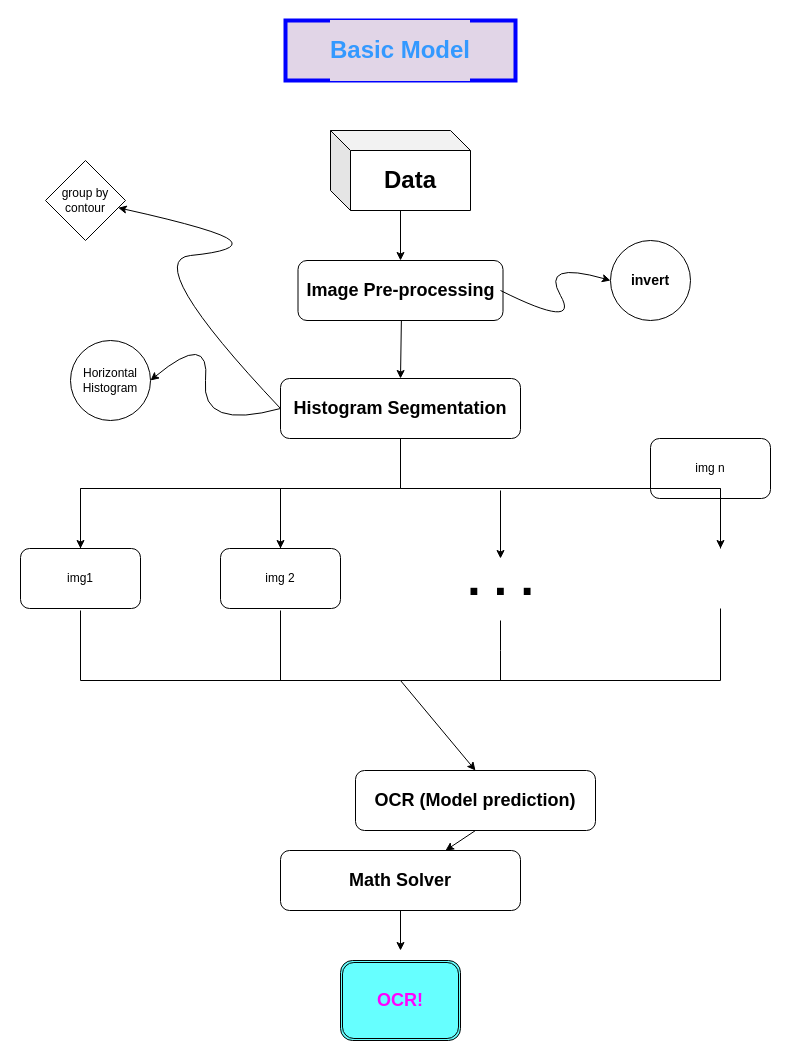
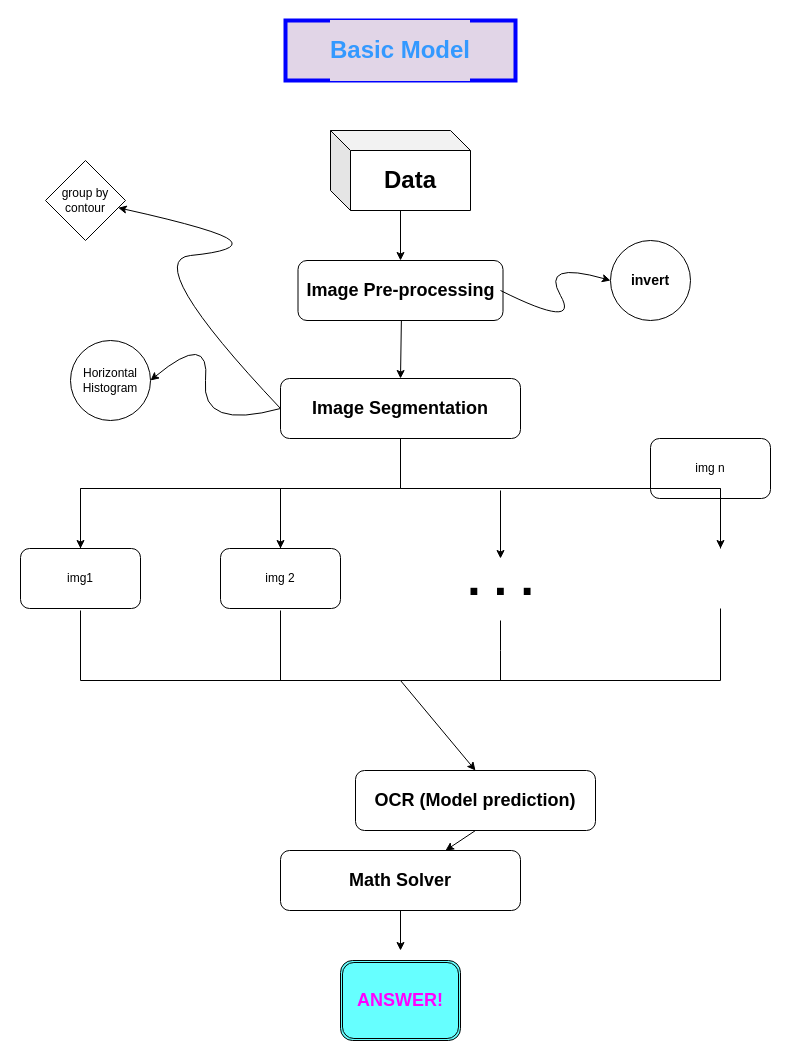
(401, 409) -> (401, 409)
(401, 1001) -> (401, 1001)
